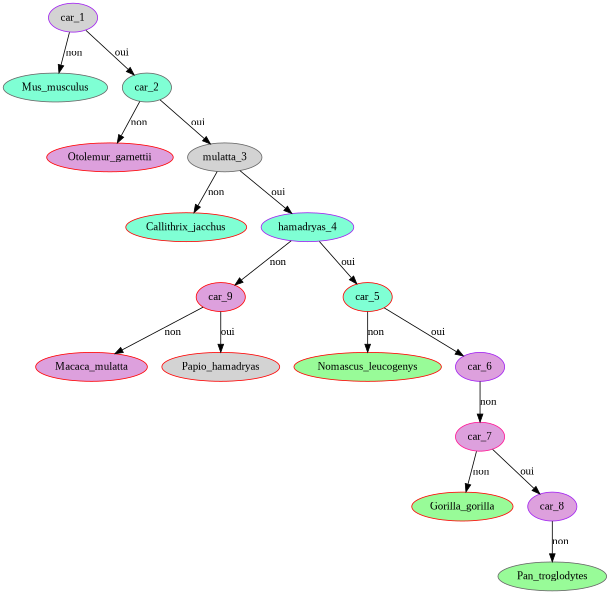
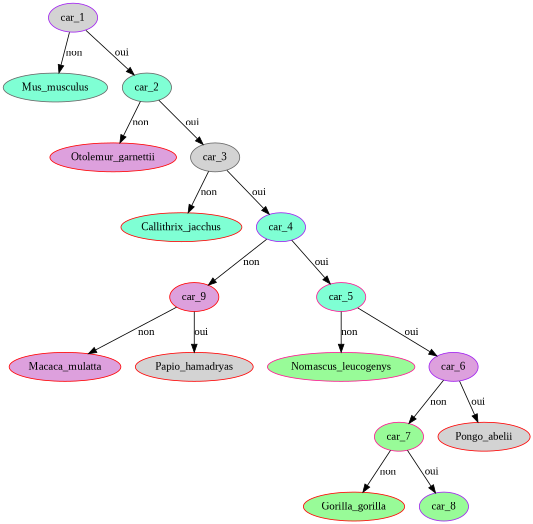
(225, 157) -> (215, 157)
(307, 227) -> (281, 227)
(368, 297) -> (341, 297)
(368, 367) -> (341, 367)
(480, 437) -> (399, 437)
none -> (484, 437)
(552, 507) -> (444, 507)
(552, 576) -> none
